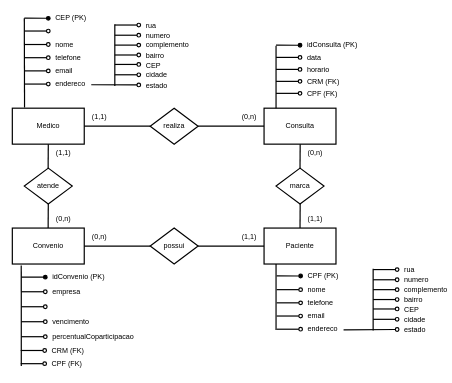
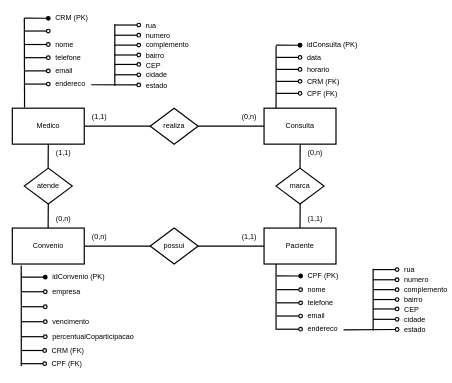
(71, 18) -> (71, 18)
